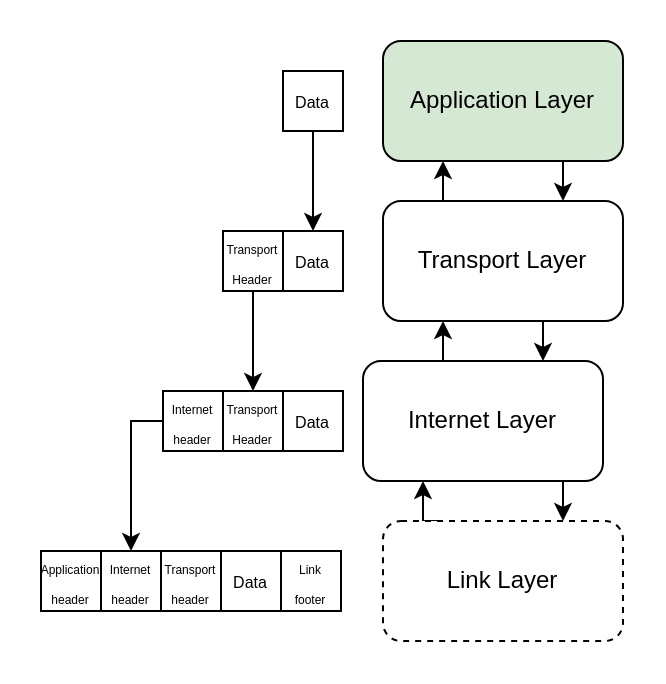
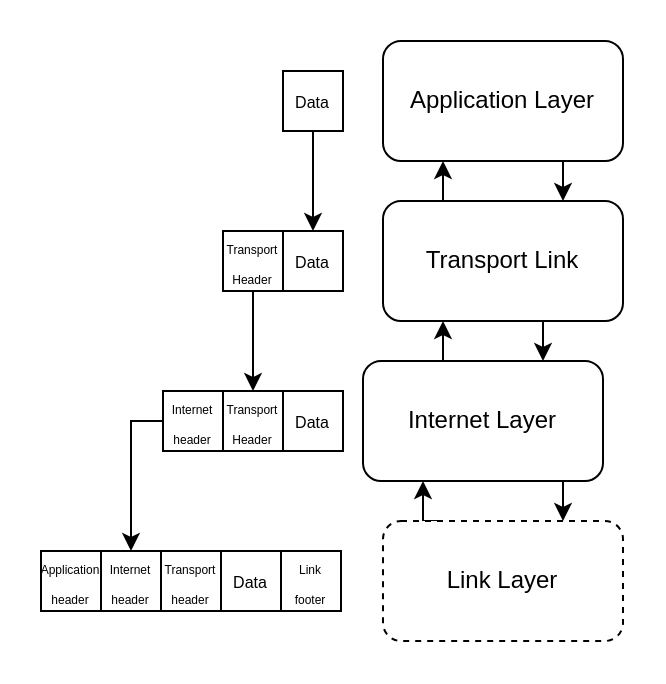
(503, 101) -> (503, 101)
(503, 261) -> (503, 261)
